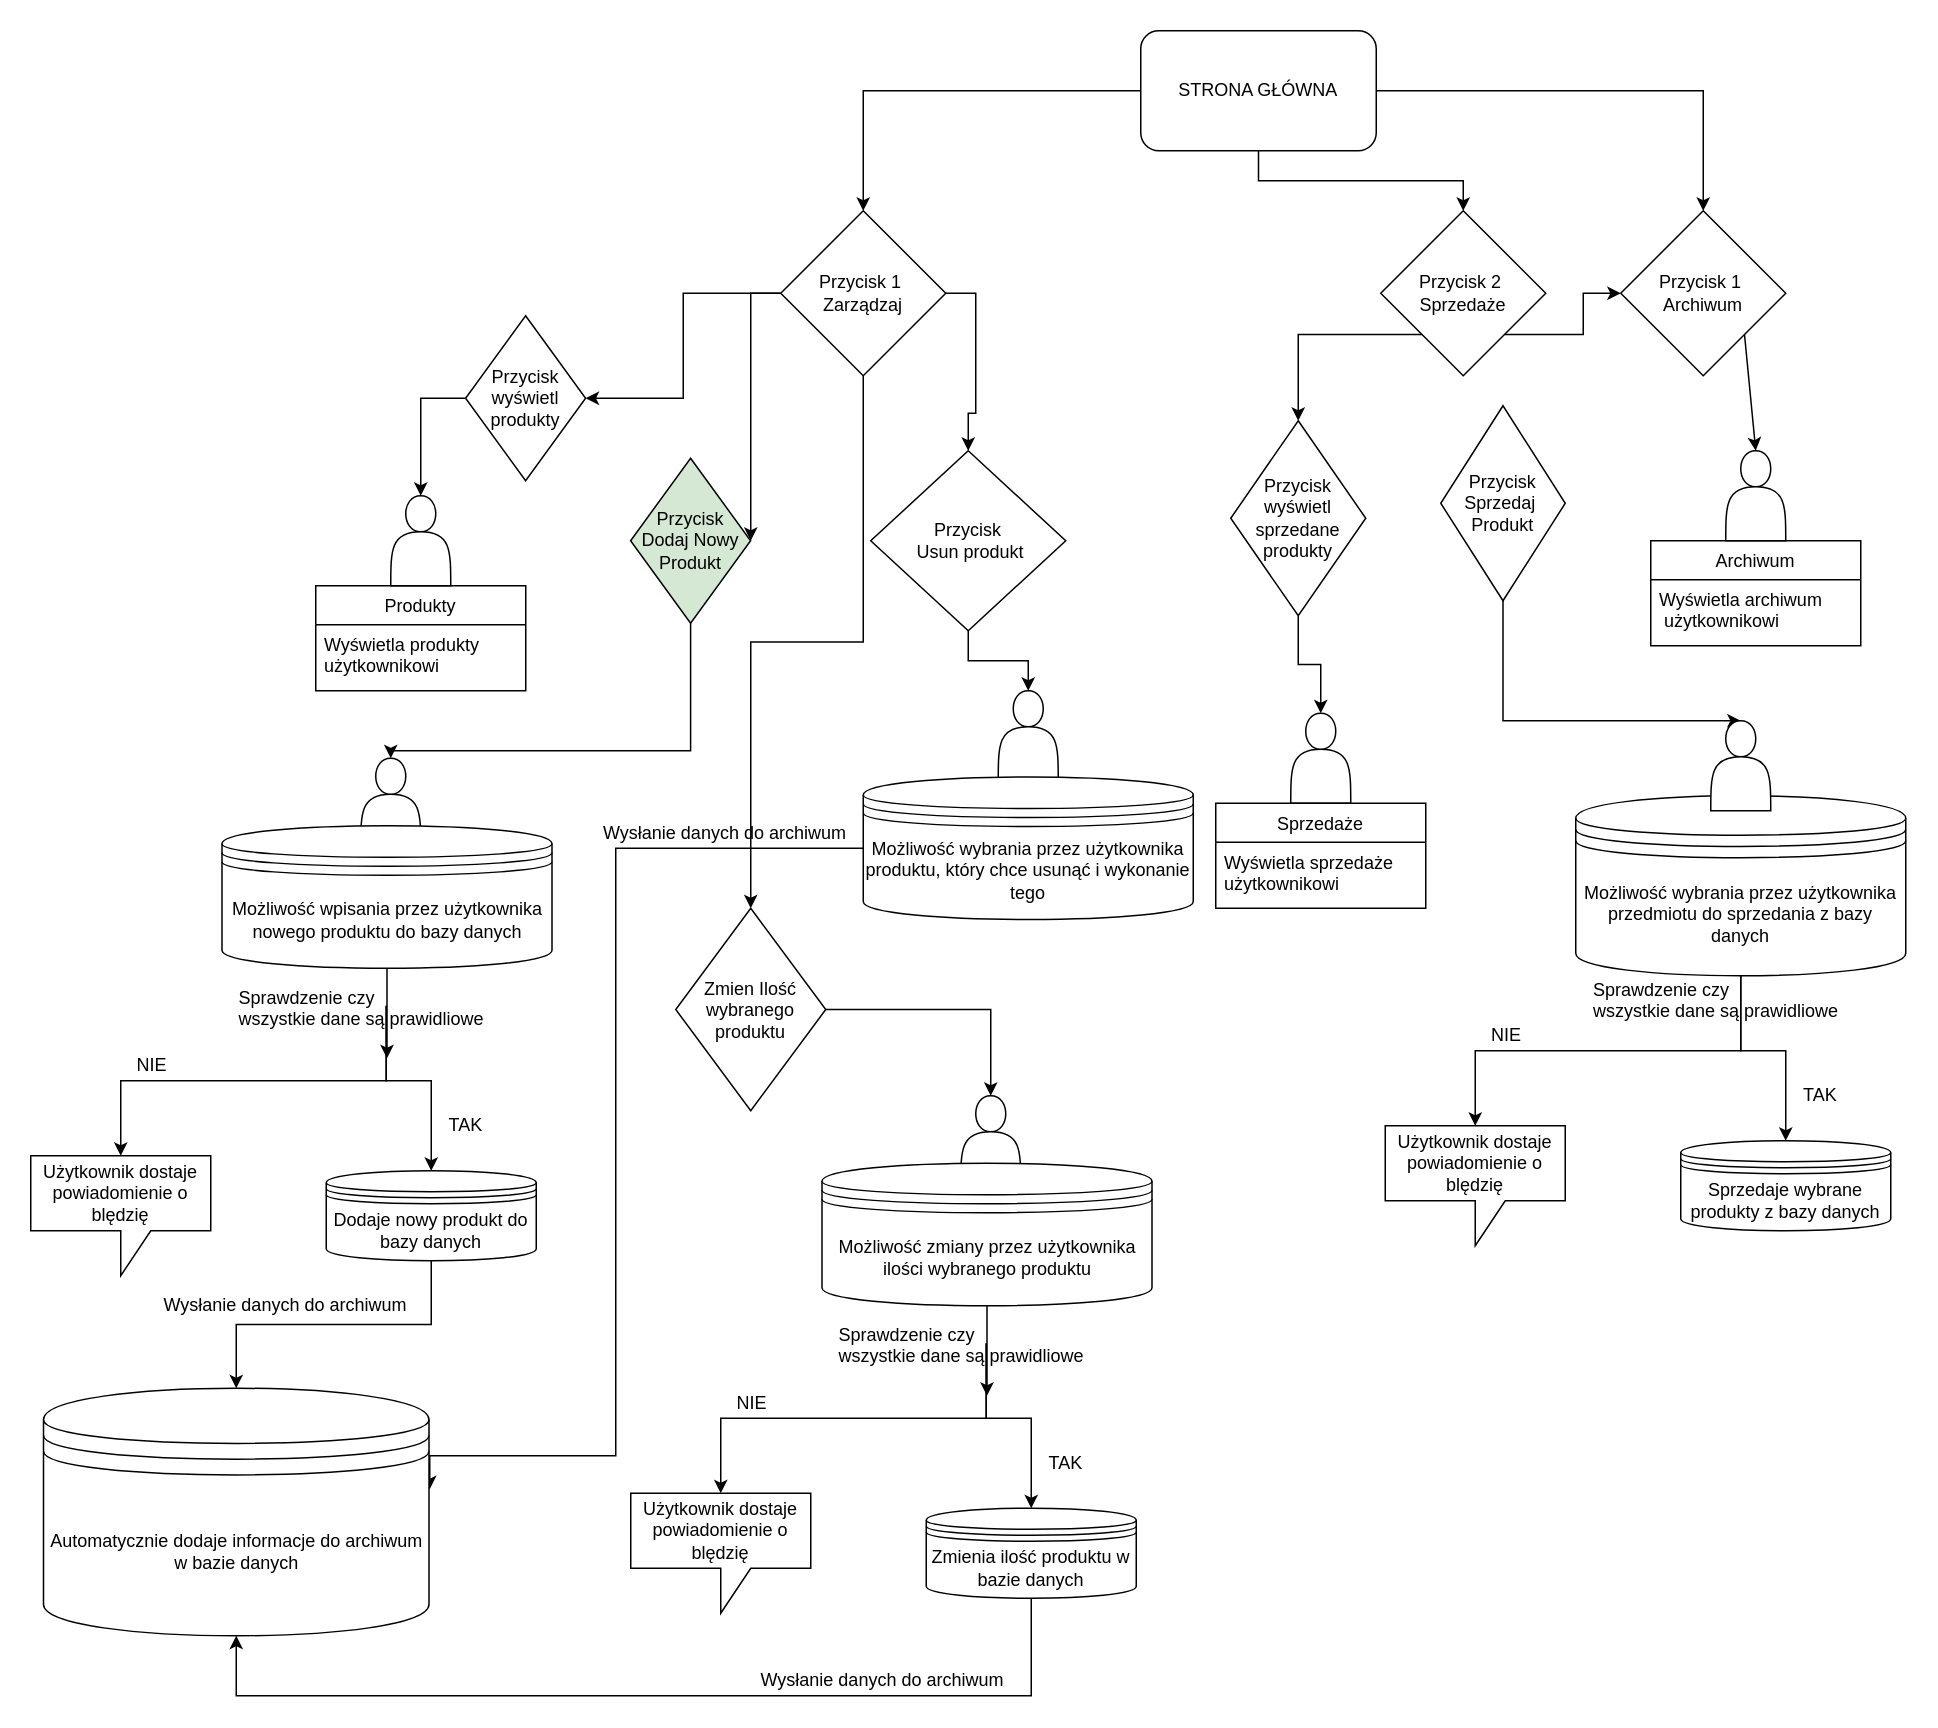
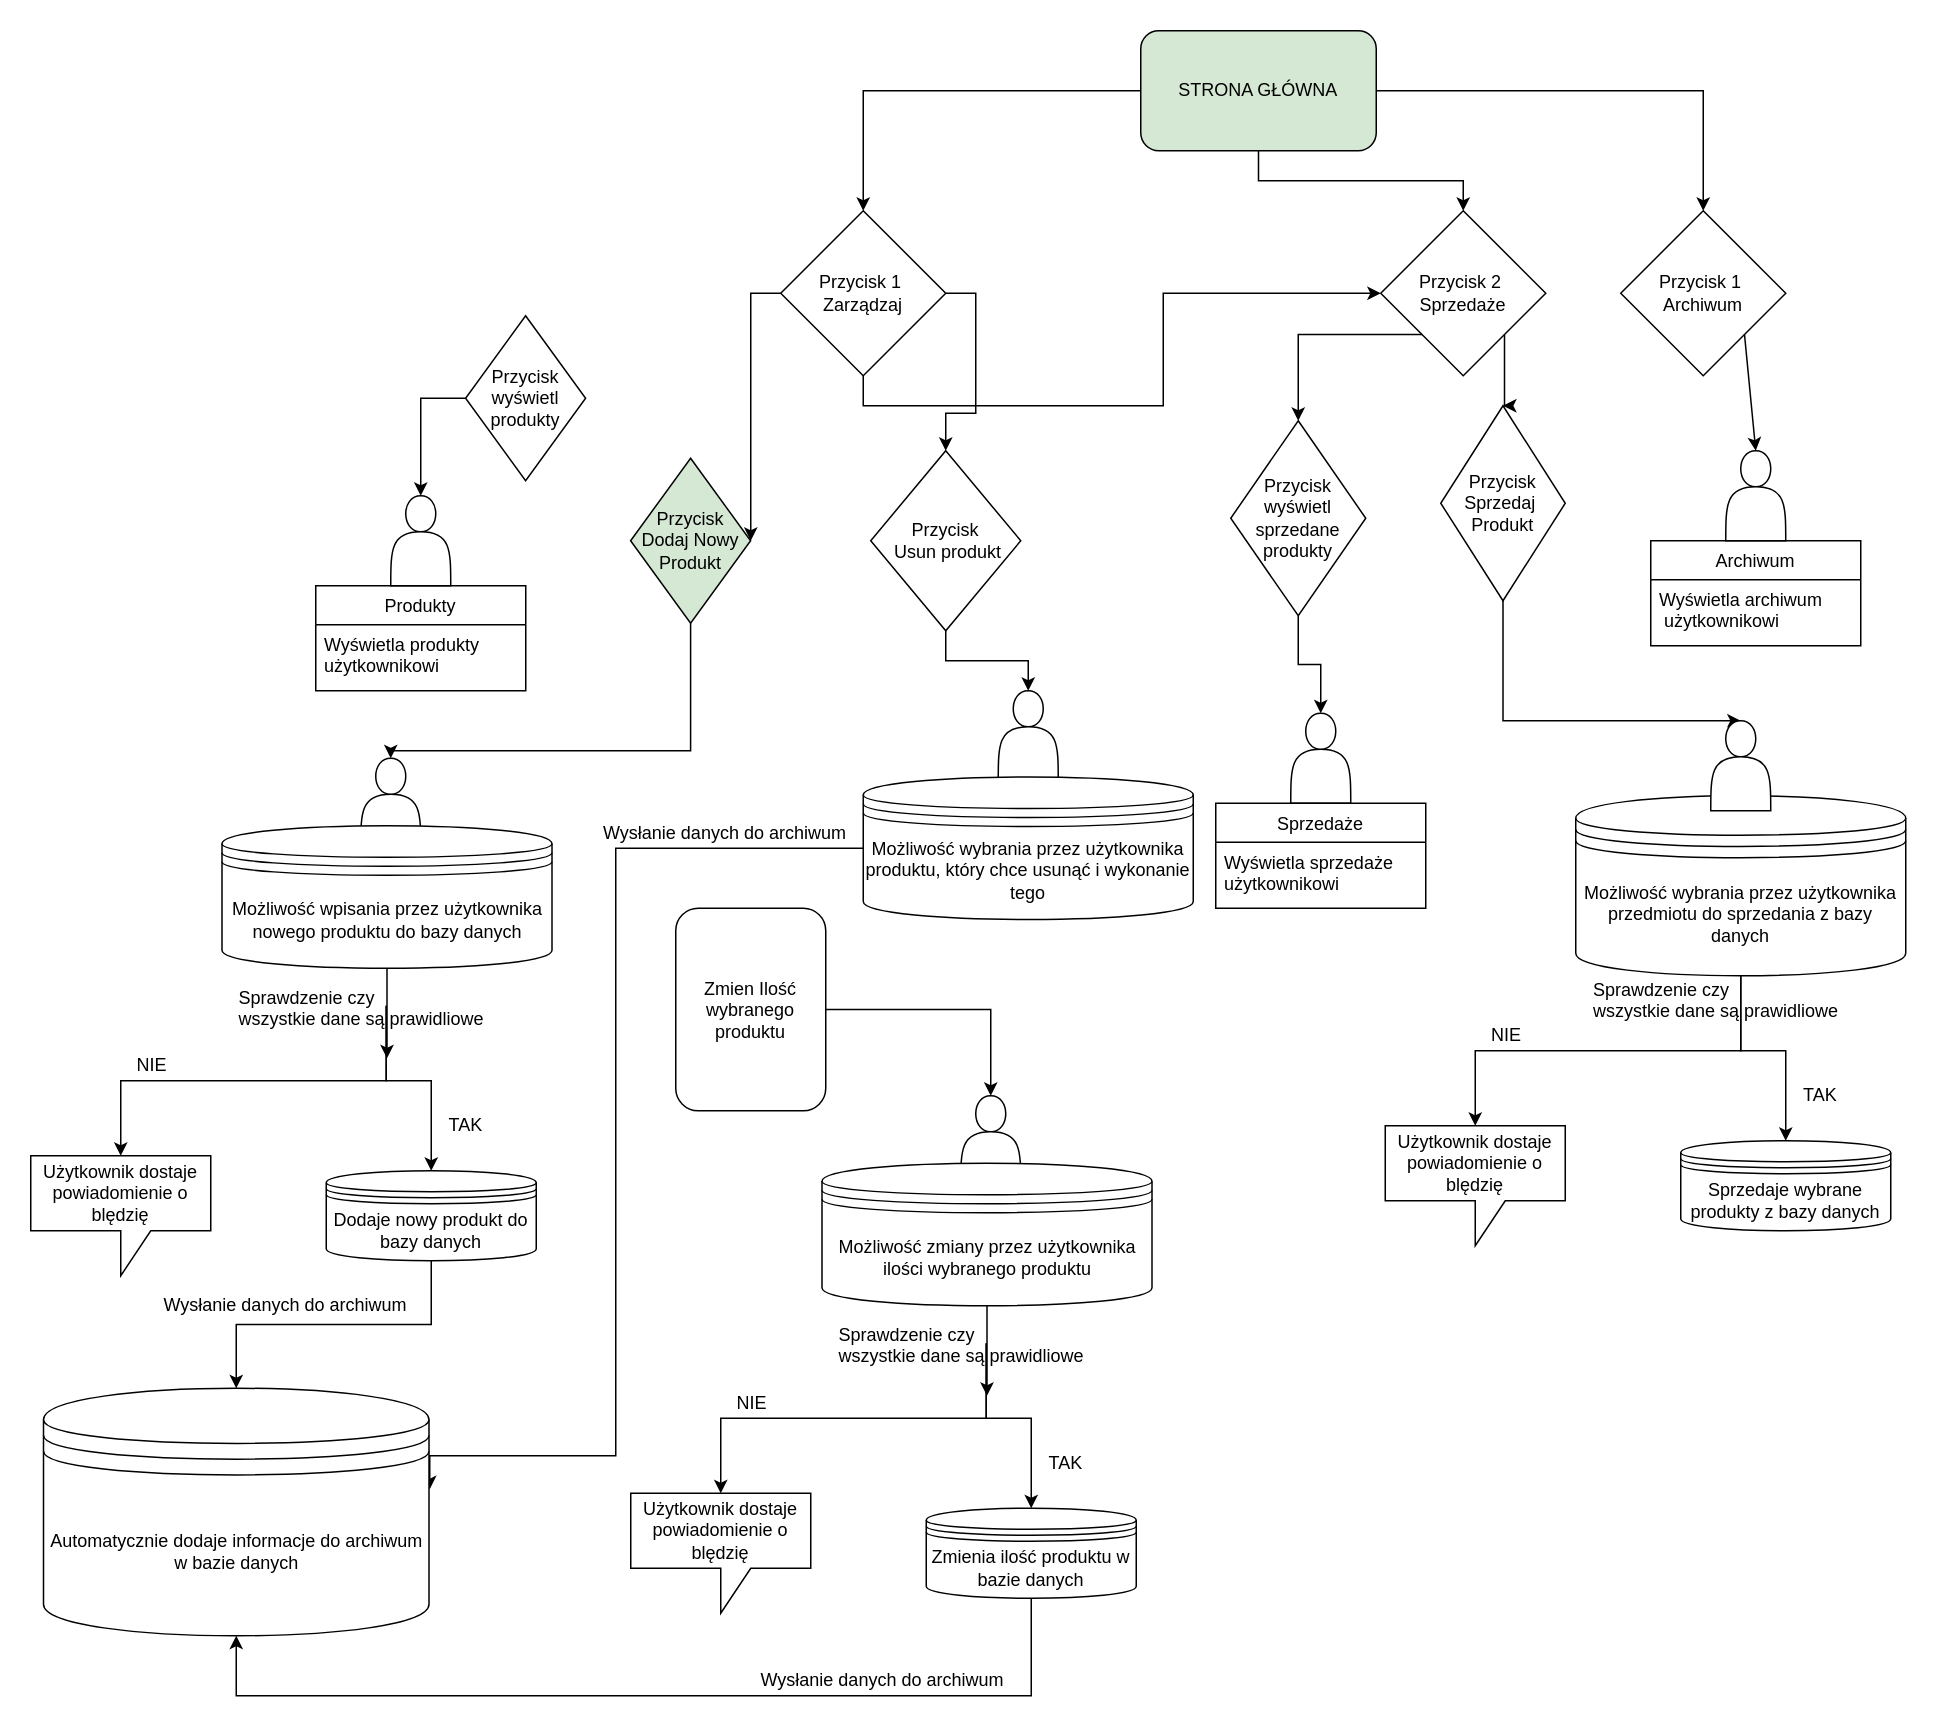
(1259, 91) -> (1259, 91)
(1578, 335) -> (1505, 374)
(683, 357) -> none
(968, 541) -> (946, 541)
(799, 642) -> (1163, 398)
(751, 1010) -> (751, 1010)
